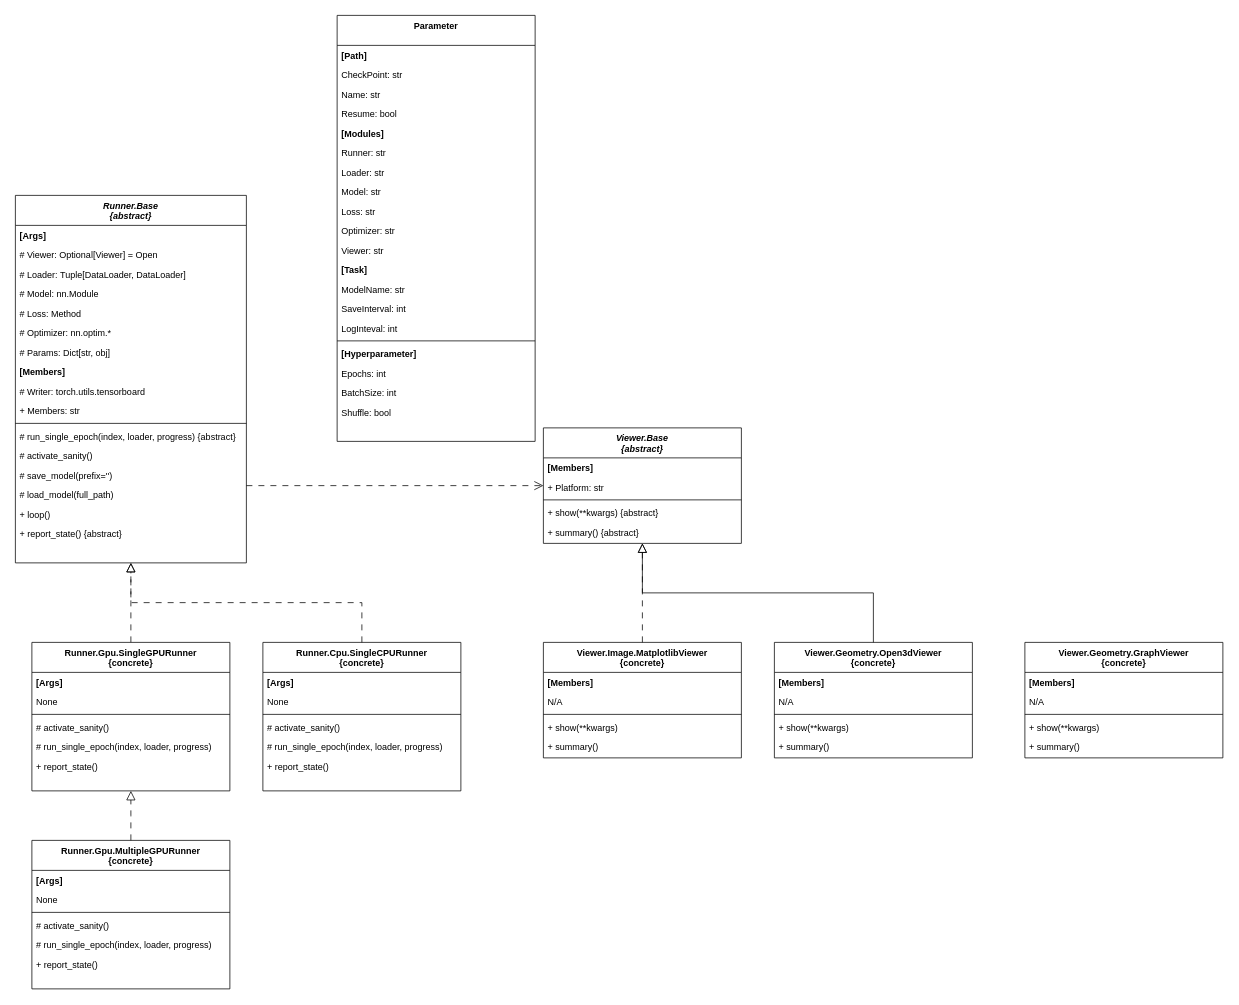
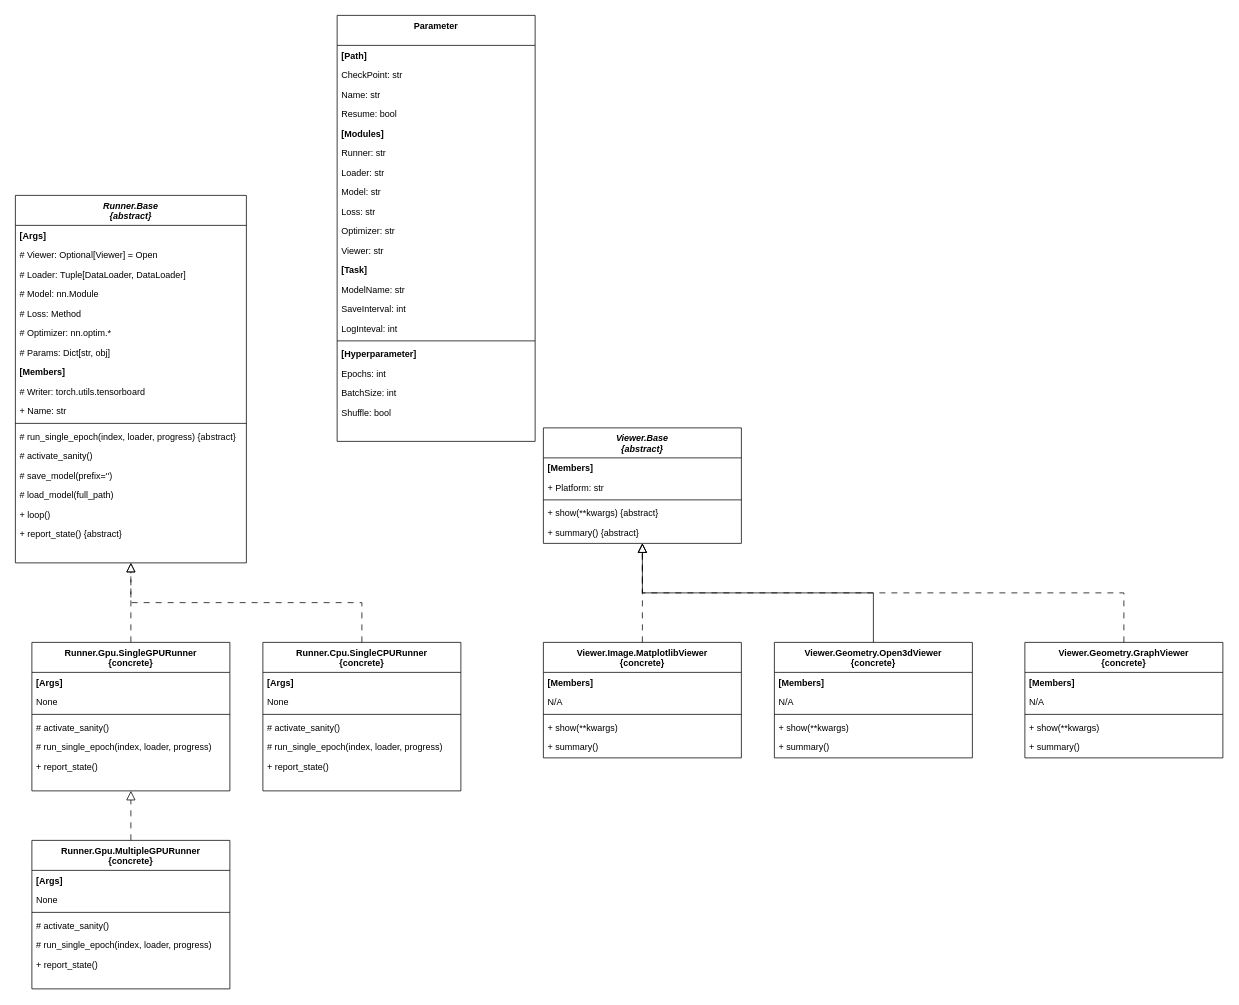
(51, 411) -> (44, 411)
(394, 486) -> none
none -> (1026, 593)
